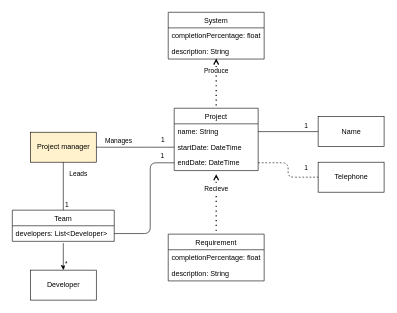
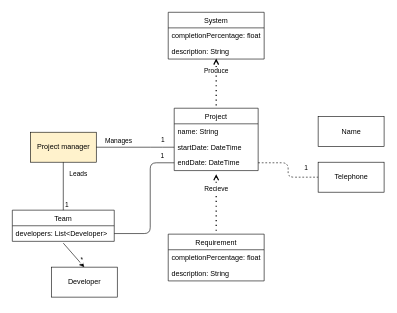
(288, 132) -> none
(63, 285) -> (84, 282)
